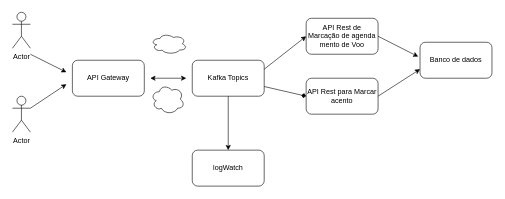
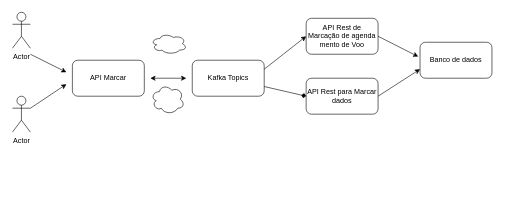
(108, 78) -> (108, 78)
(342, 96) -> (342, 96)
(228, 144) -> none
(228, 168) -> none
